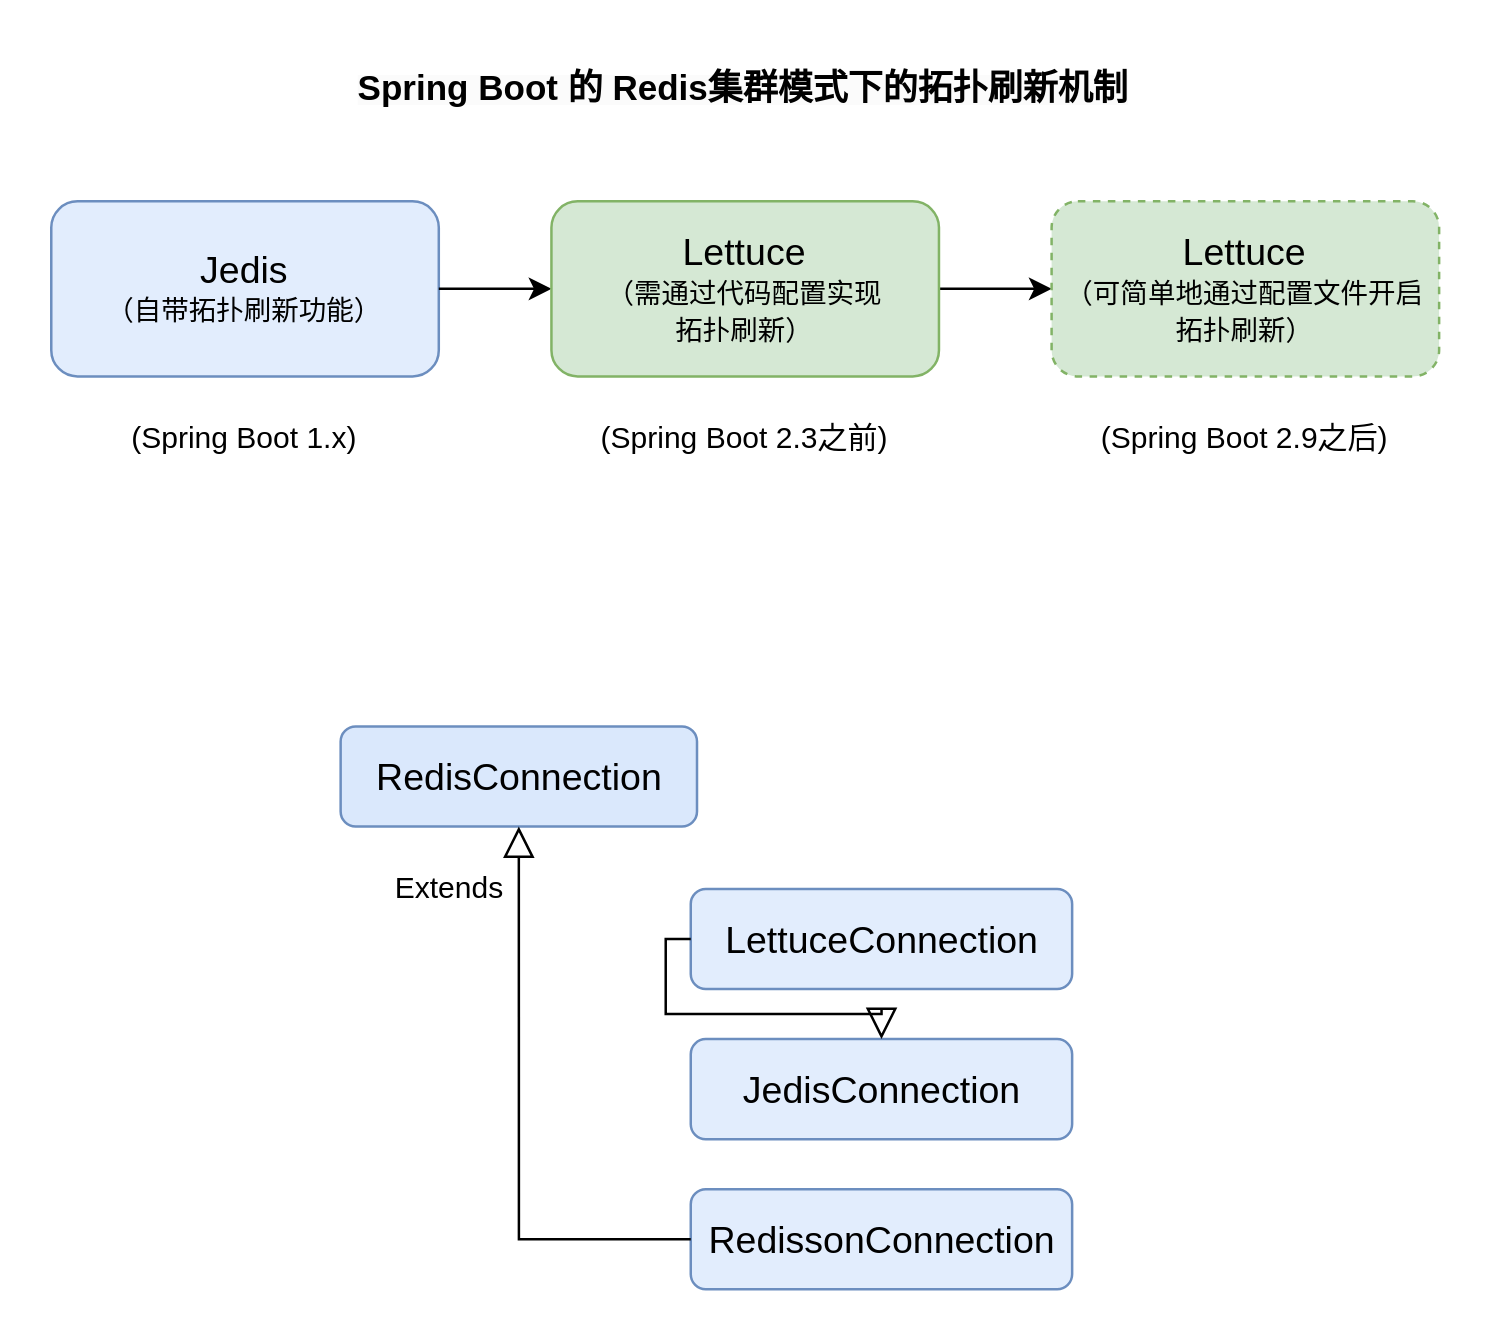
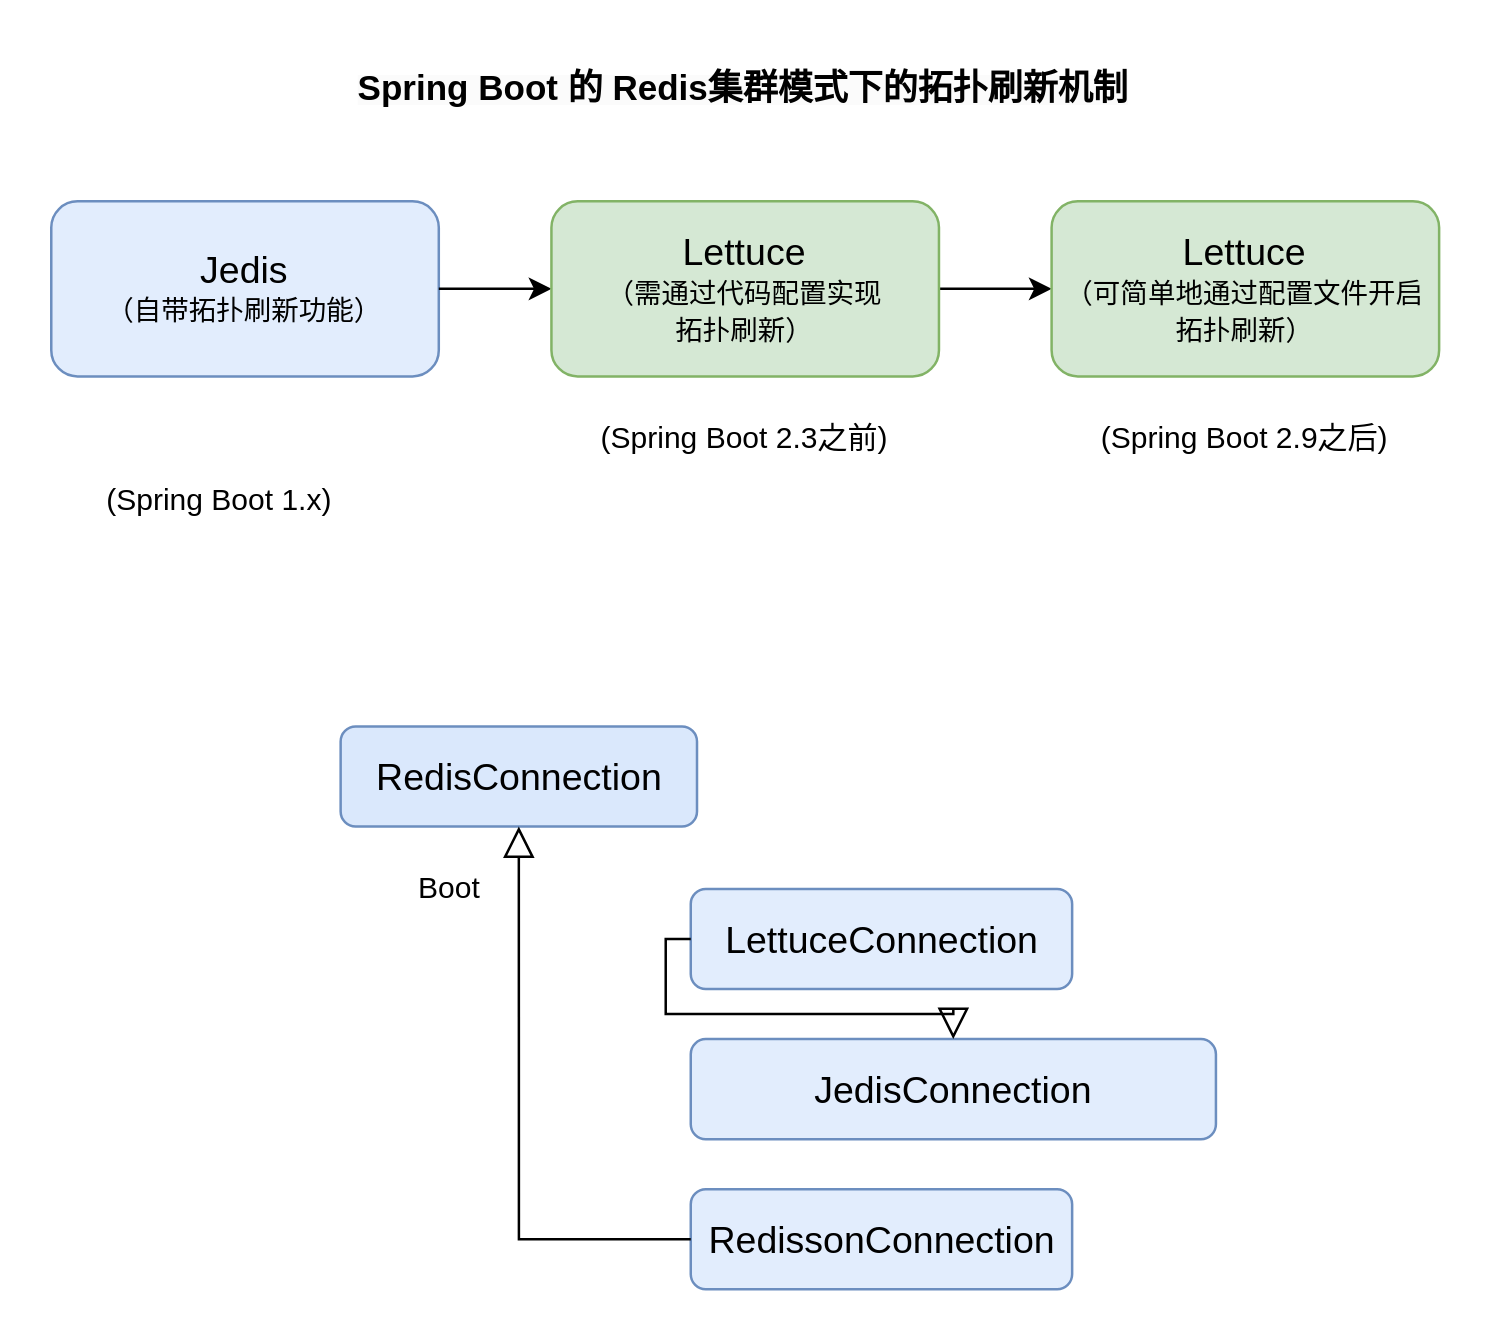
(1245, 289) -> (1245, 289)
(245, 439) -> (220, 501)
(450, 889) -> (450, 889)
(881, 1089) -> (953, 1089)
